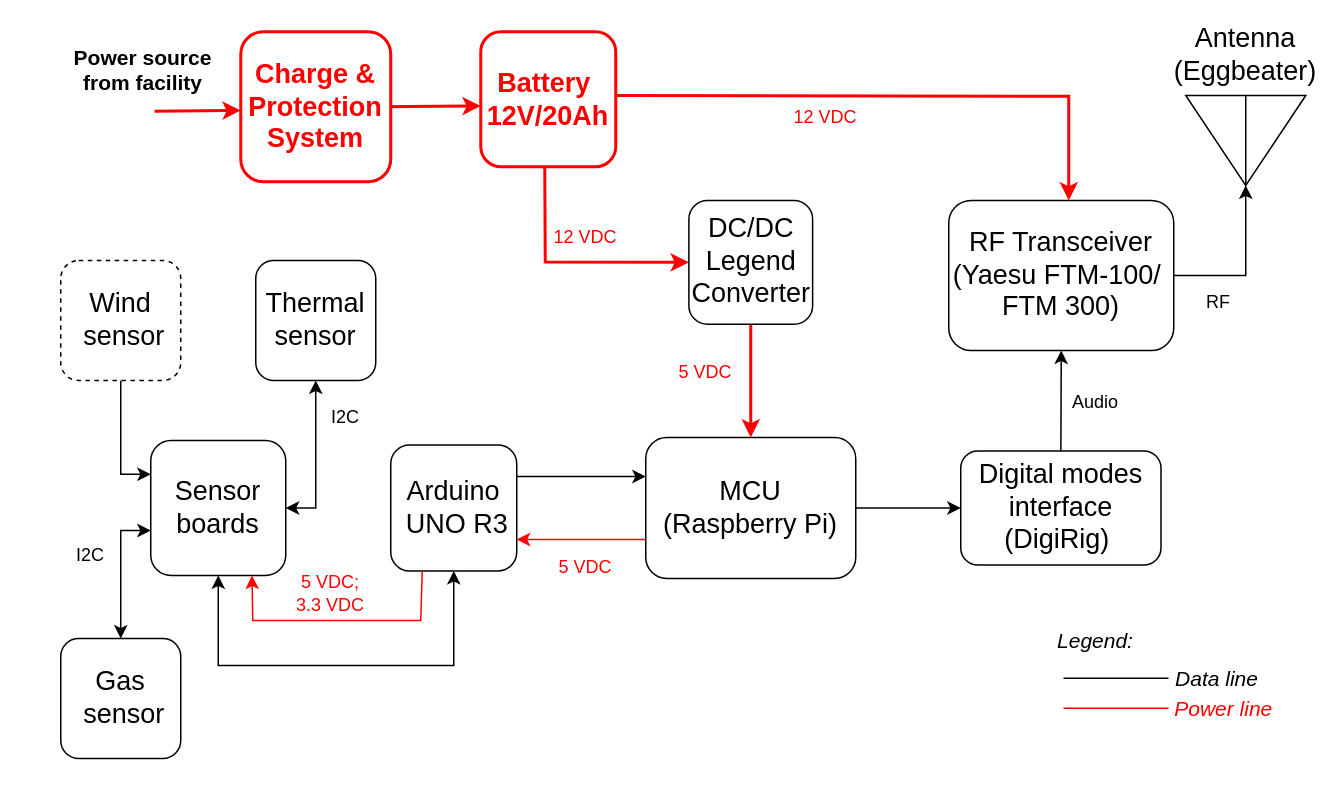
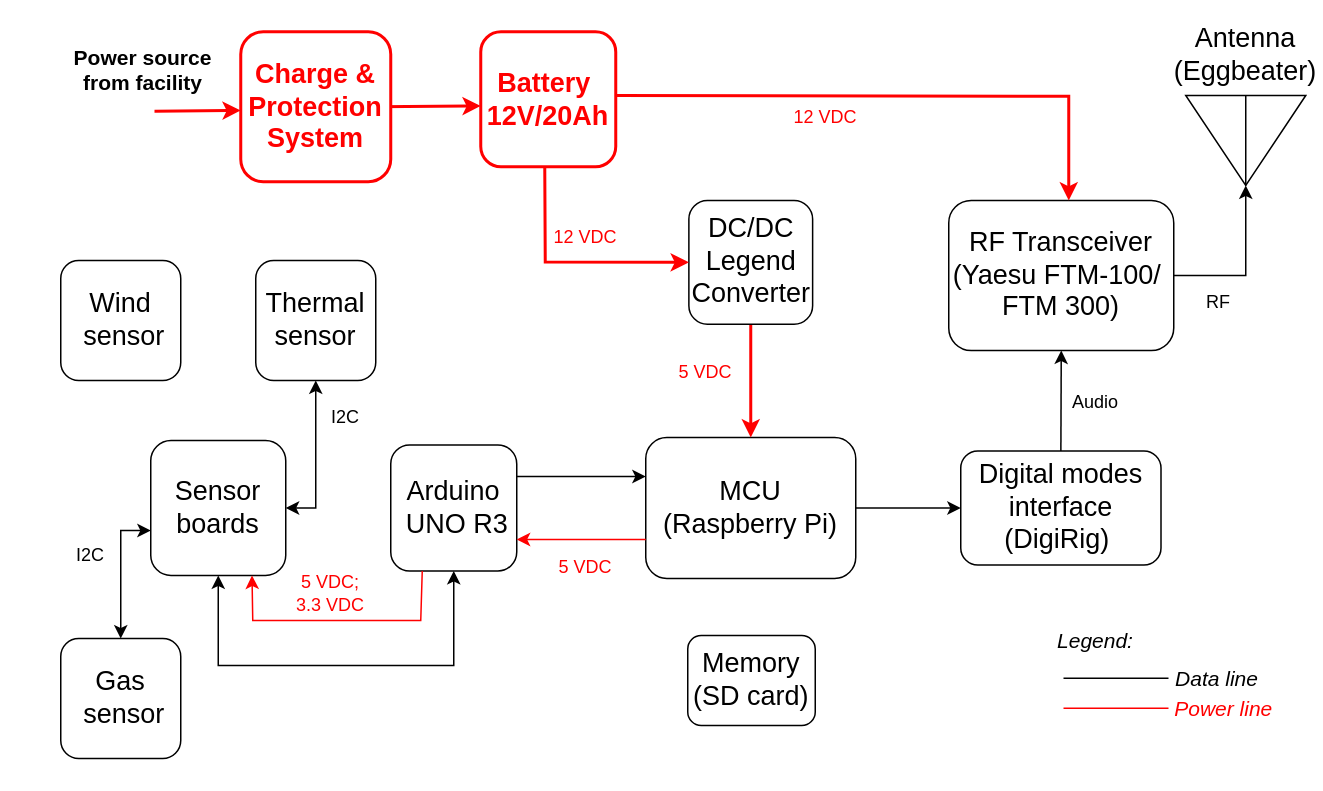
(121, 320) -> (121, 320)
(121, 437) -> none
none -> (752, 680)
